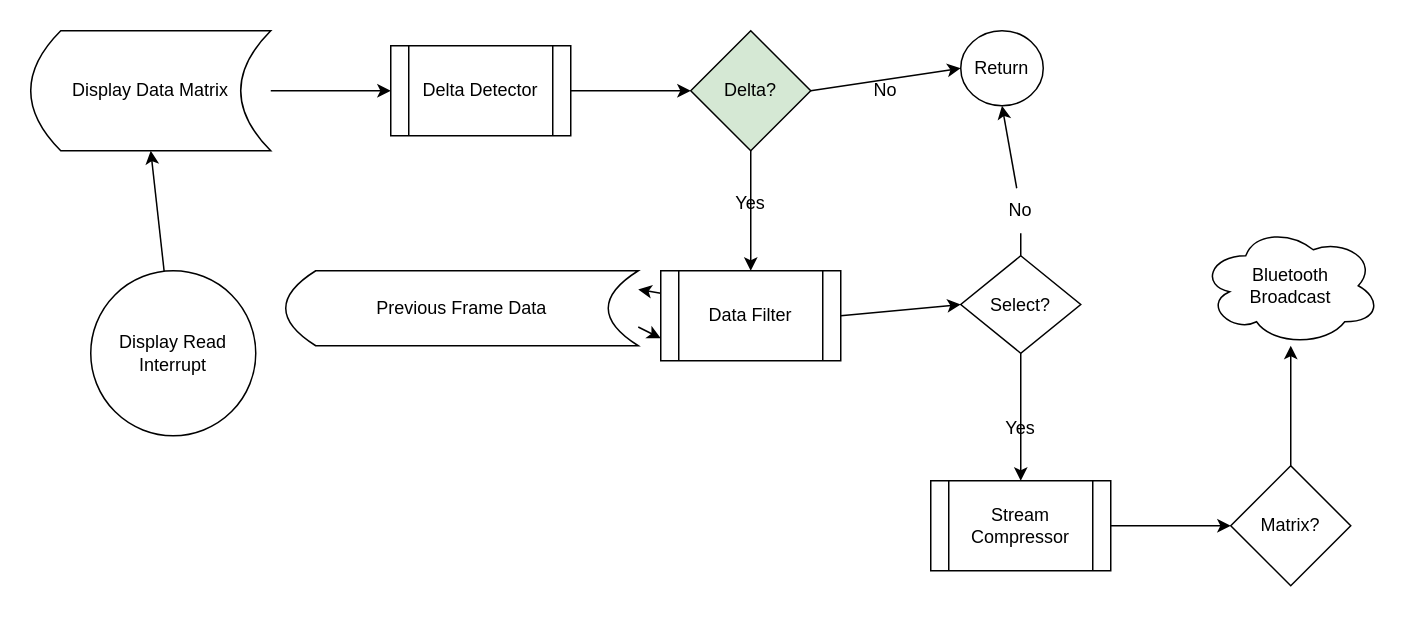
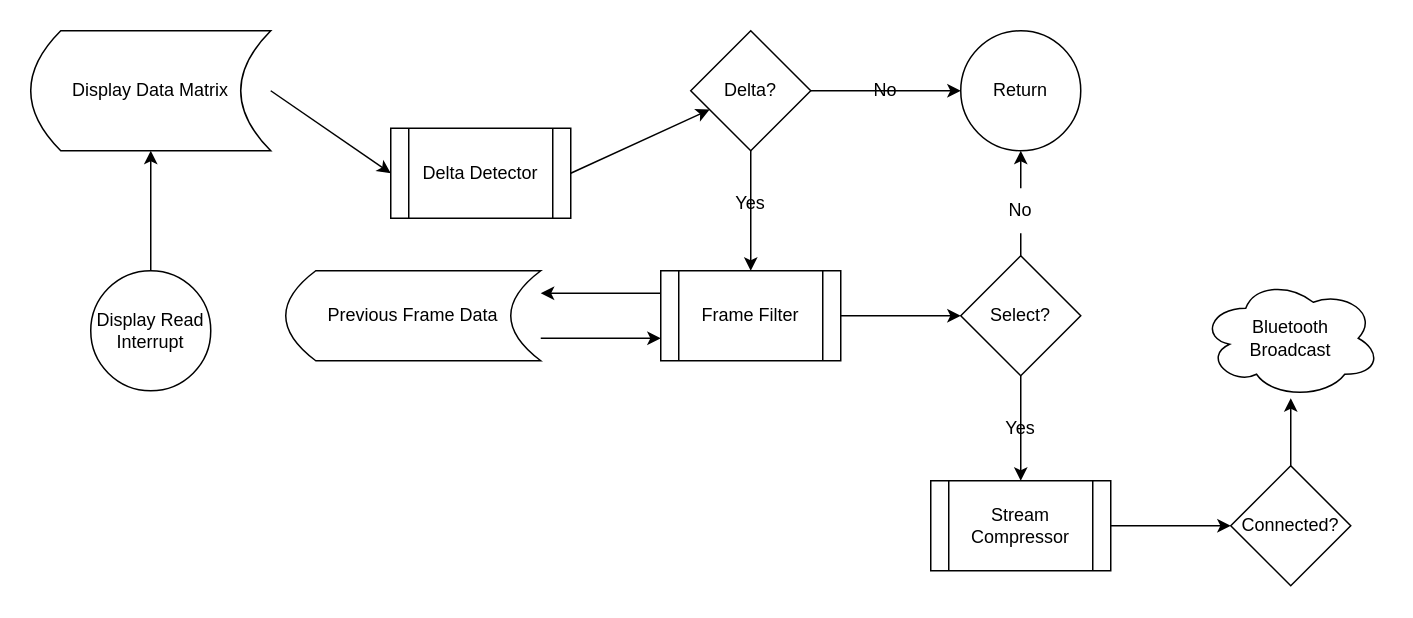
(1002, 68) -> (1021, 91)
(481, 91) -> (481, 173)
(751, 91) -> (751, 91)
(1291, 286) -> (1291, 338)
(1021, 305) -> (1021, 316)
(462, 308) -> (413, 316)
(751, 316) -> (751, 316)
(173, 353) -> (151, 331)
(1291, 526) -> (1291, 526)
